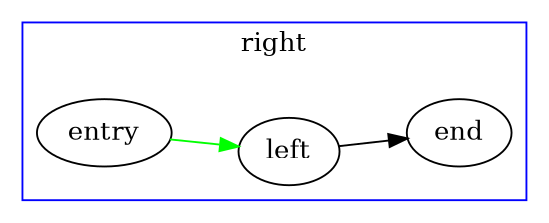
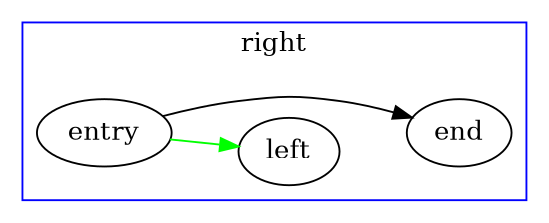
(364, 143) -> (278, 97)
